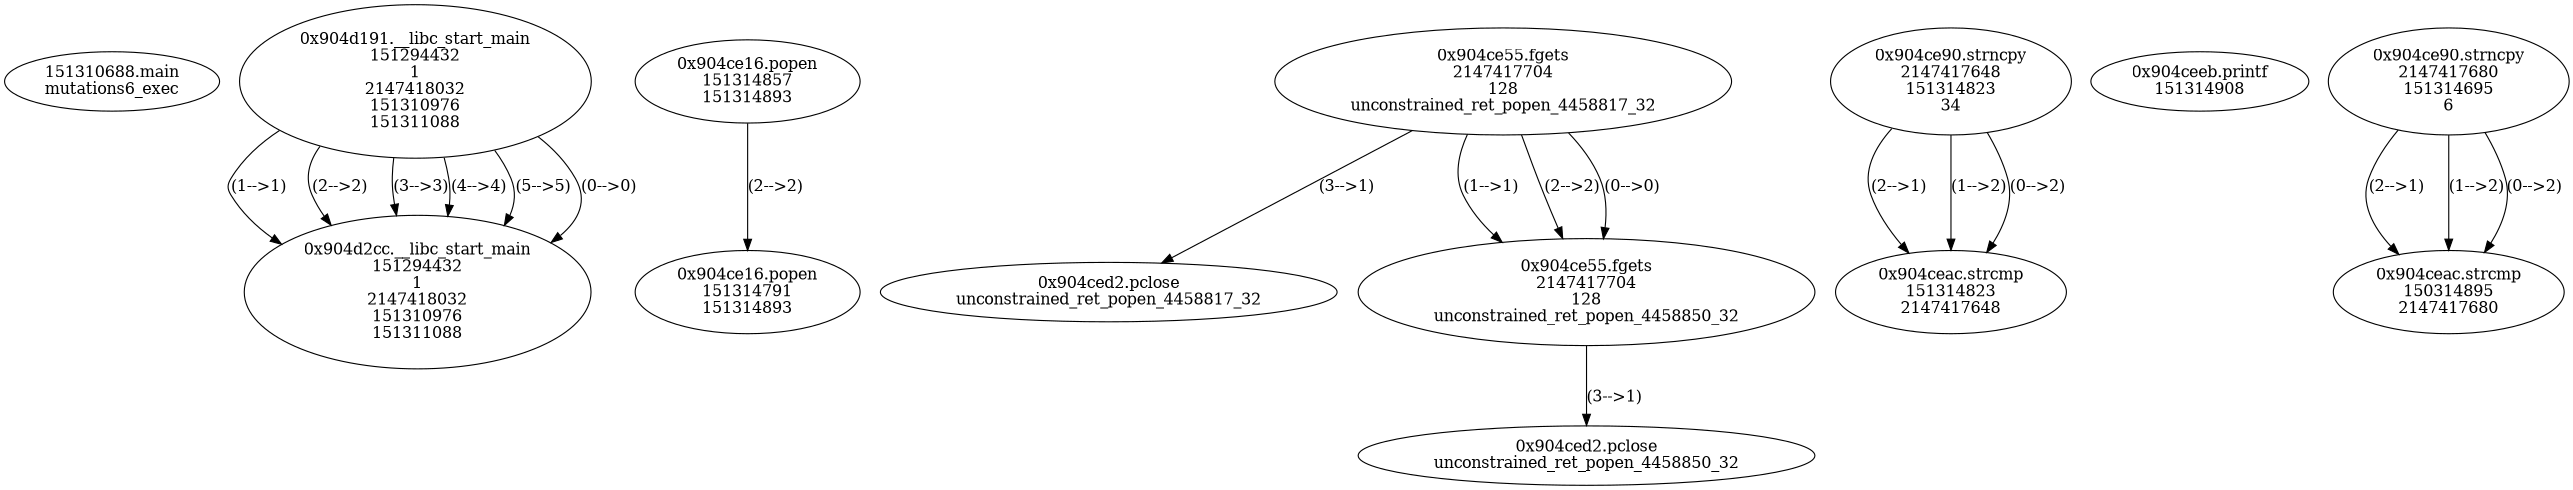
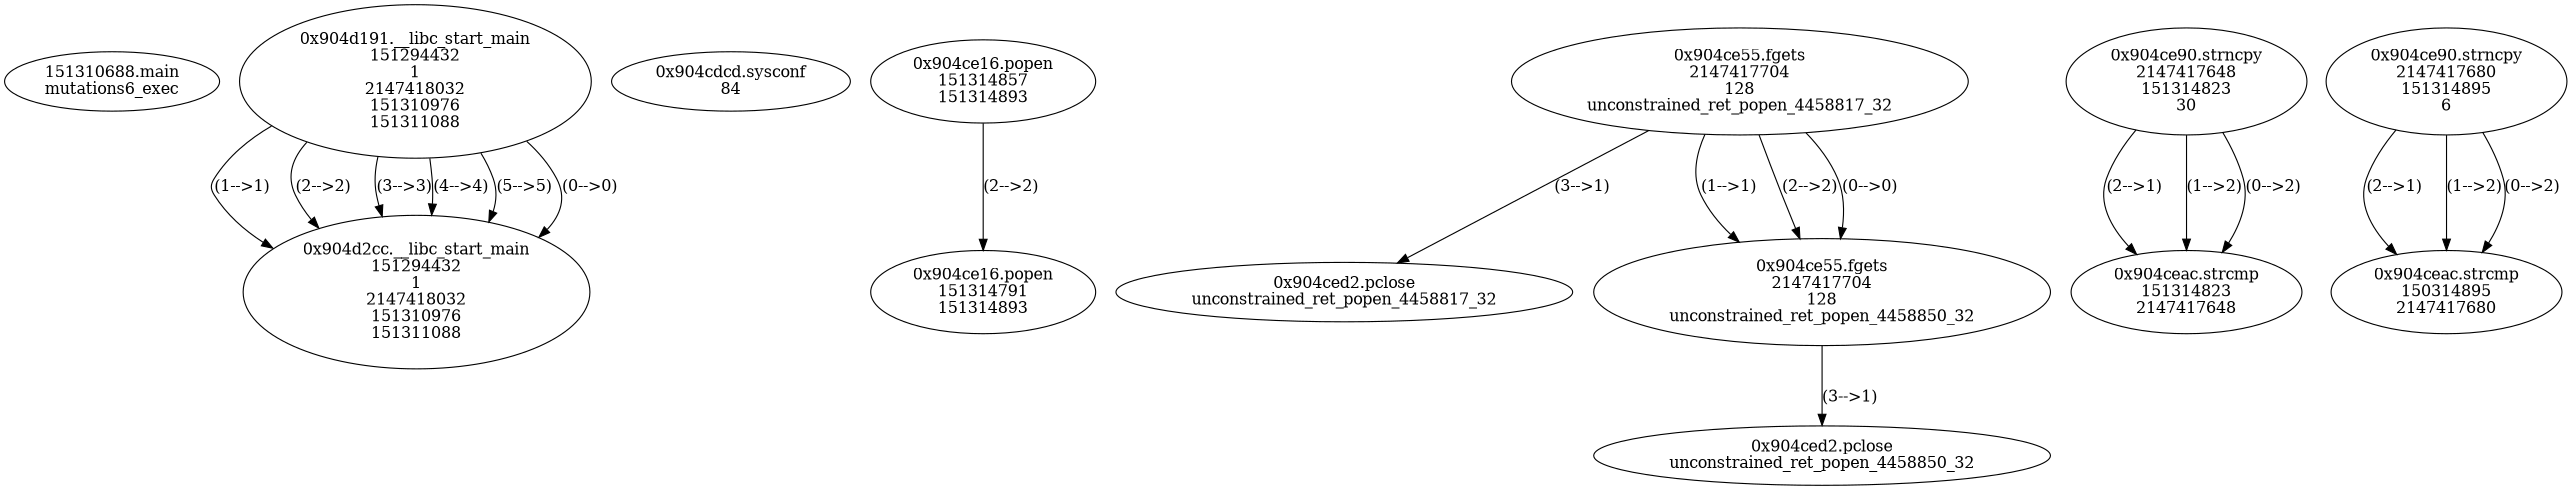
none -> (731, 81)
(1951, 81) -> (2187, 81)
(2200, 81) -> none
(2449, 81) -> (2447, 81)
